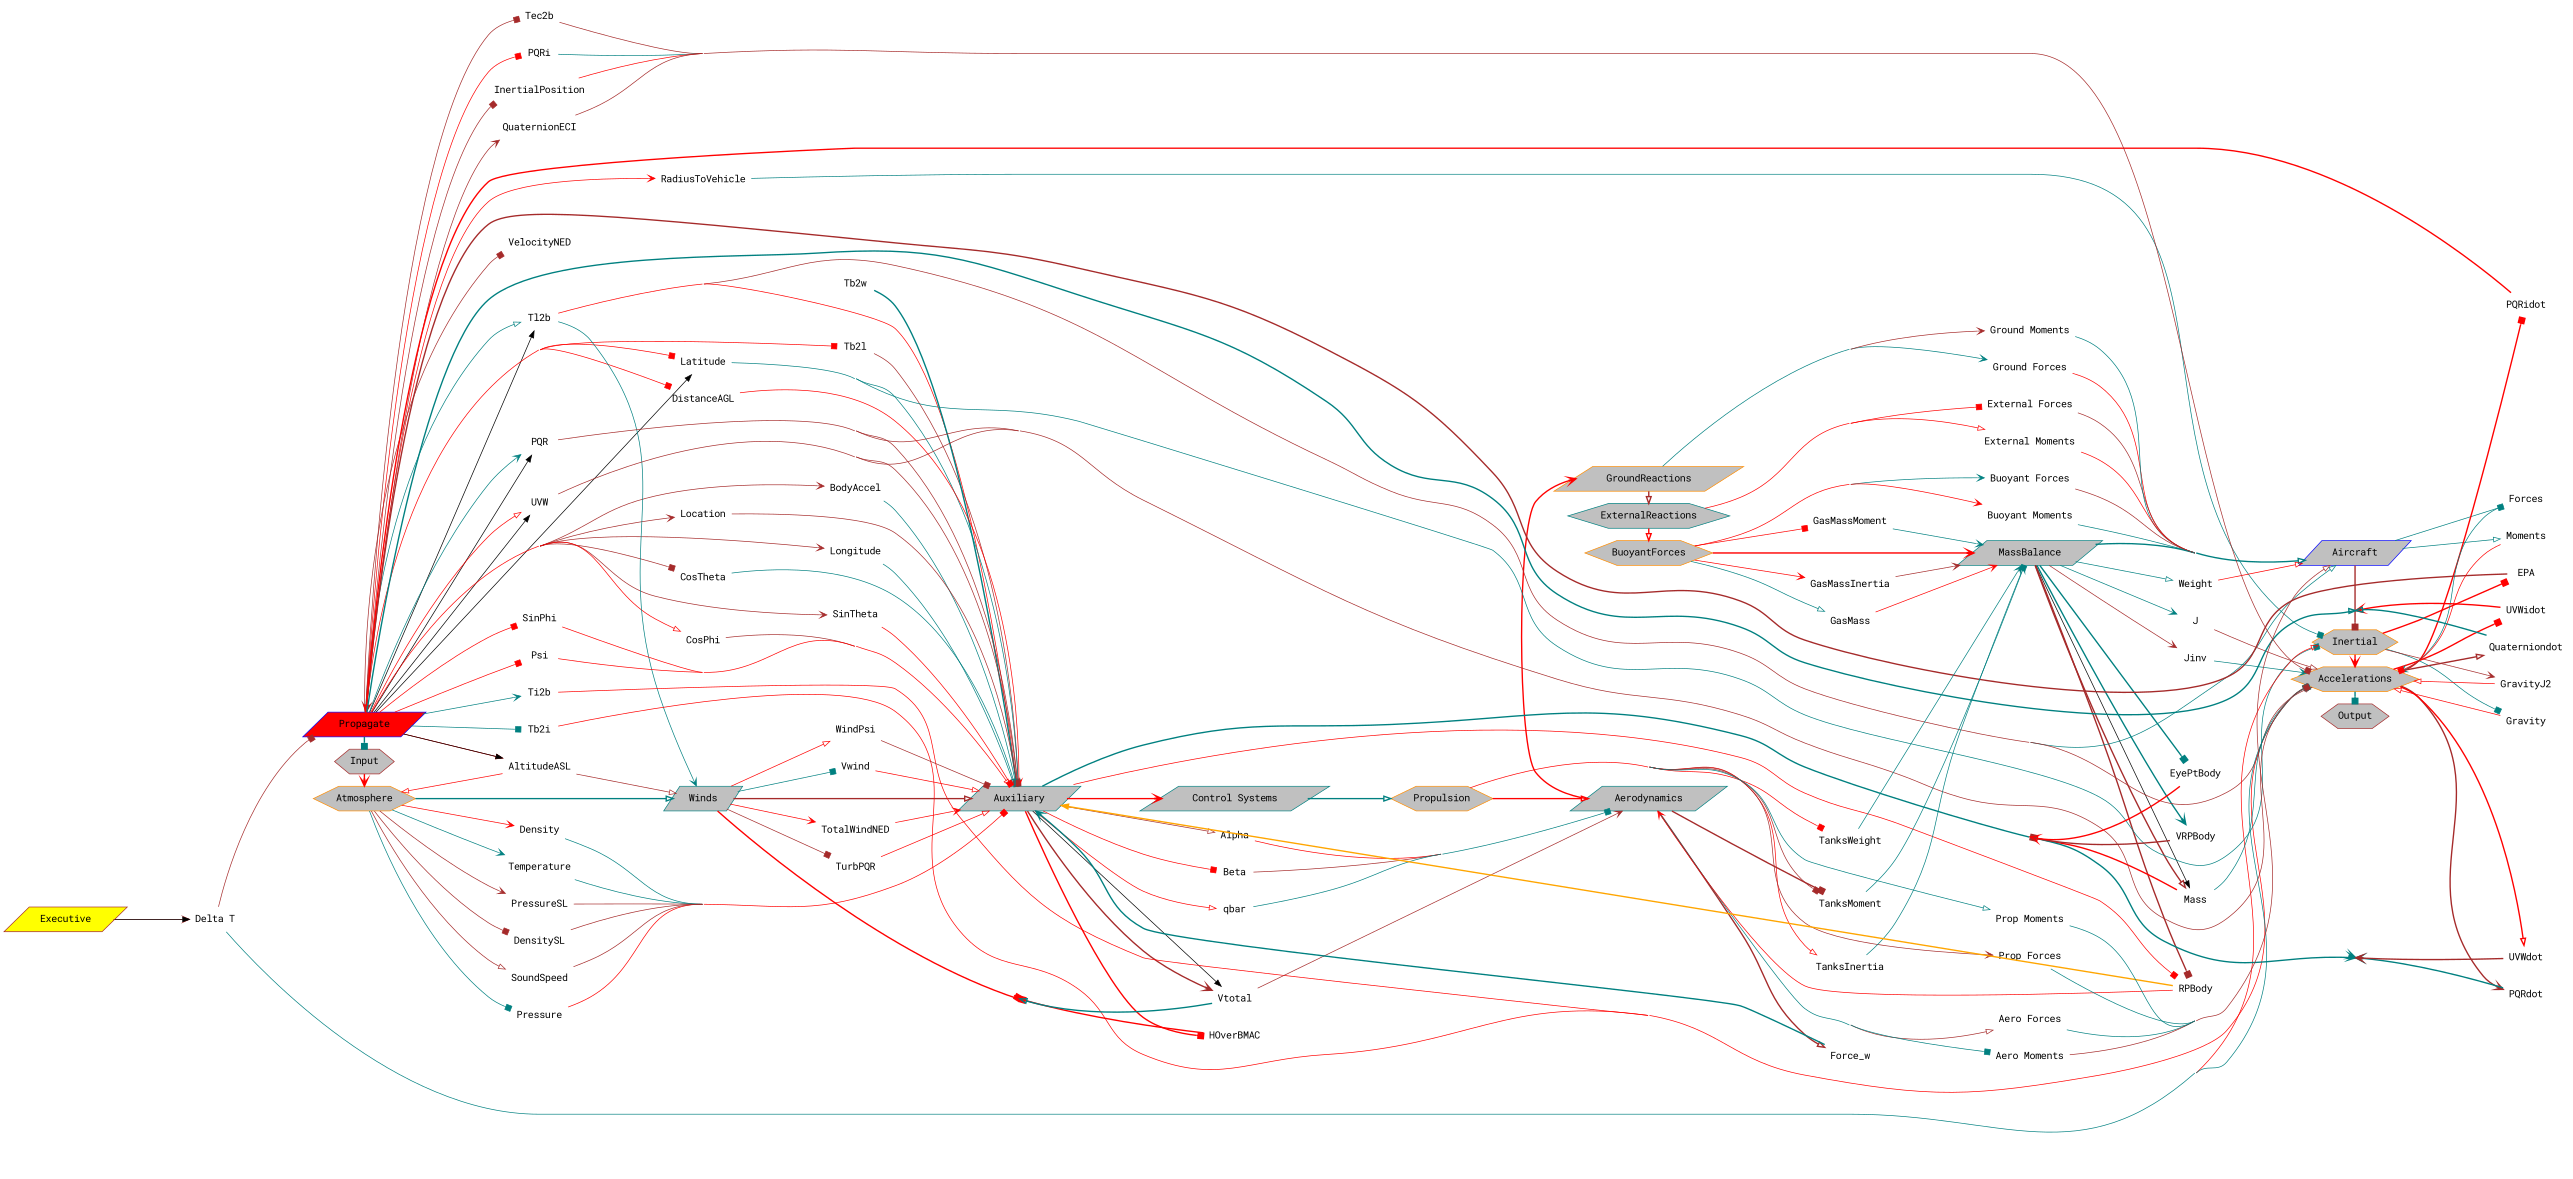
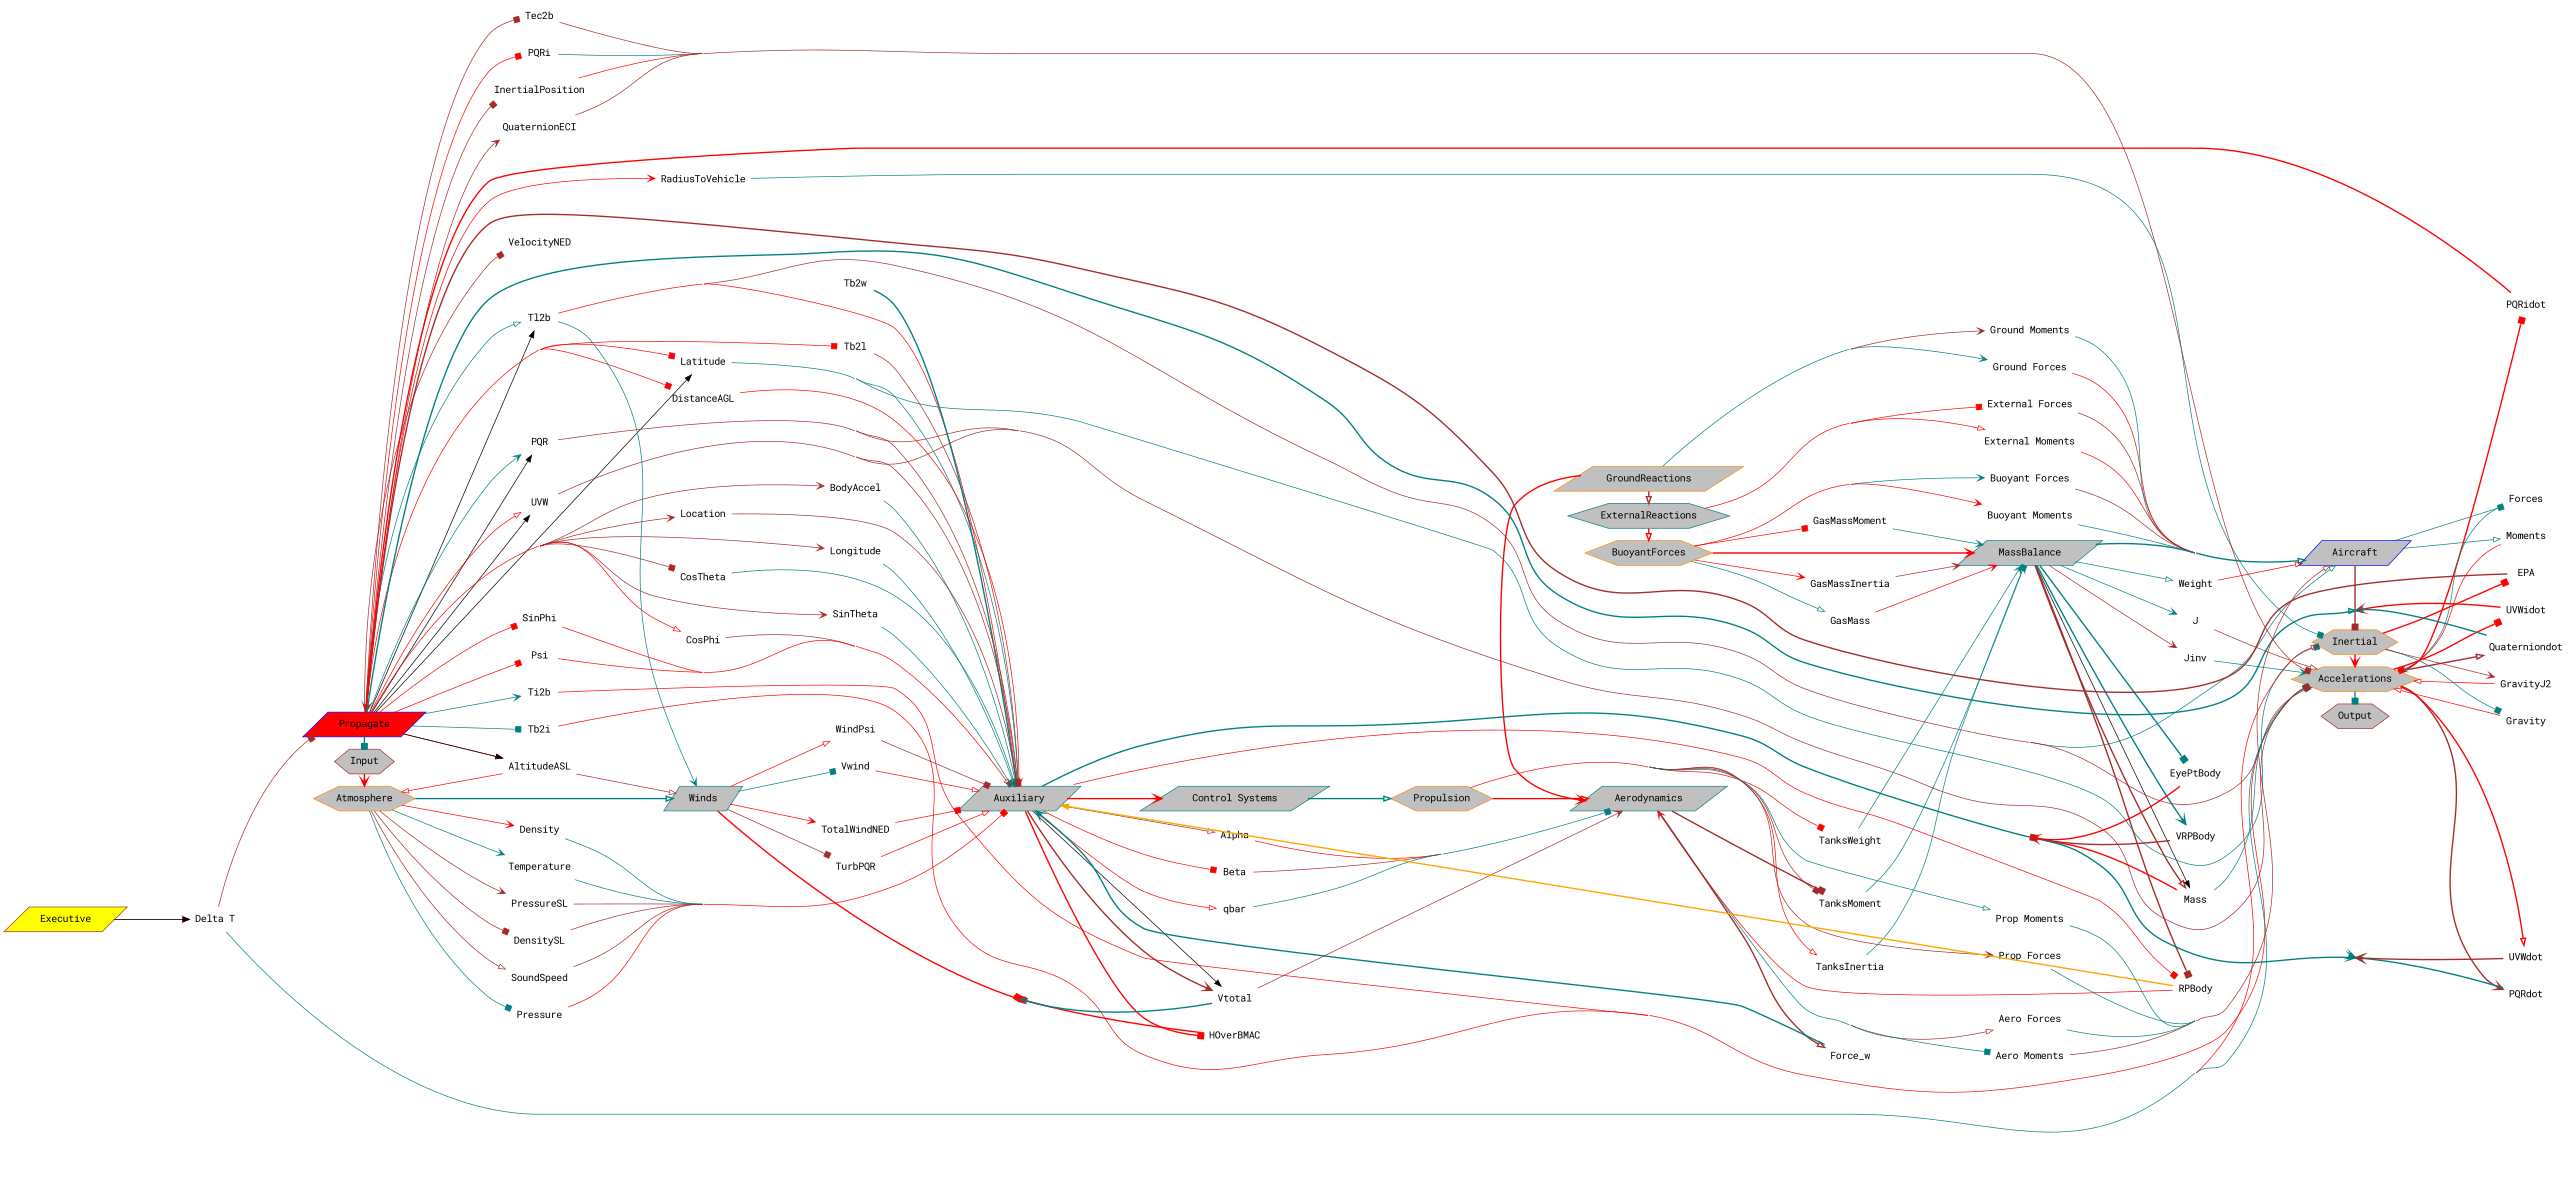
(1522, 647) -> (1501, 636)
(952, 698) -> (952, 698)
(849, 799) -> none
(924, 817) -> (924, 817)
